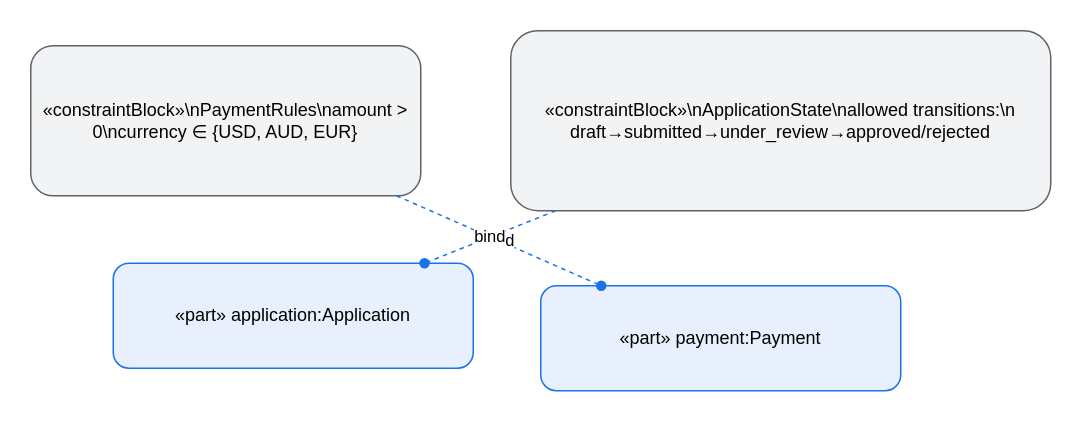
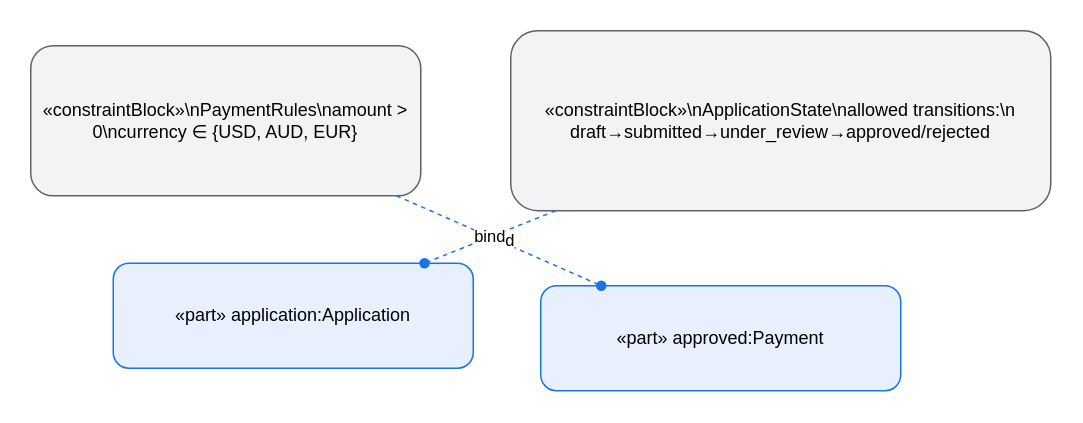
(721, 338) -> (721, 338)
